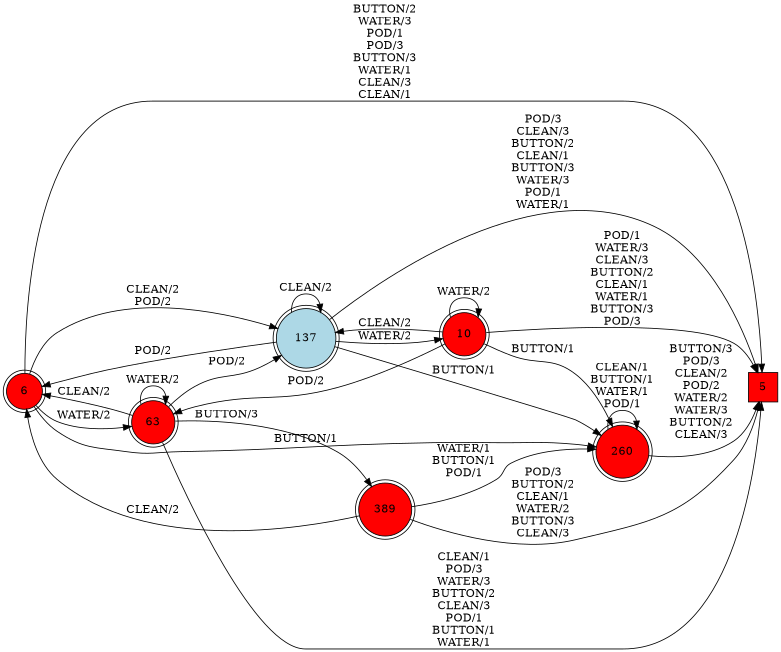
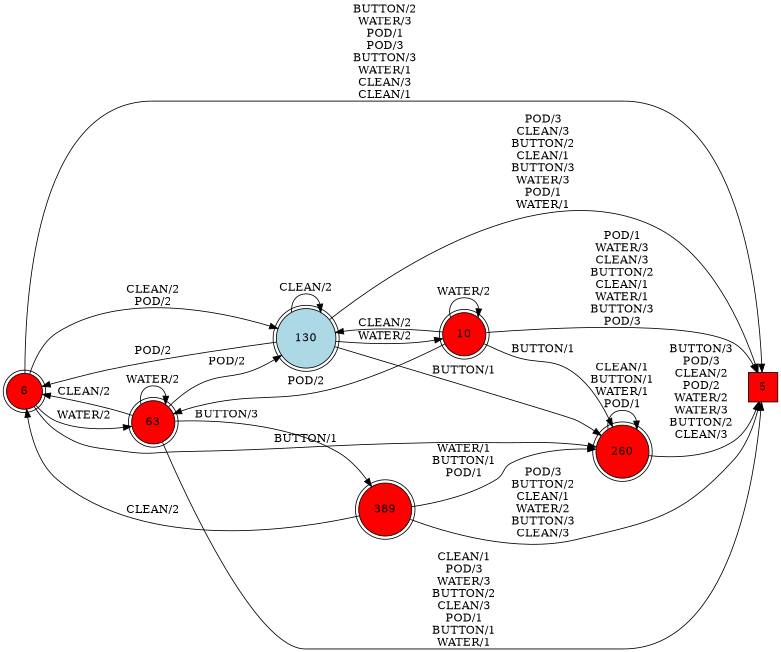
(306, 338) -> (306, 338)
